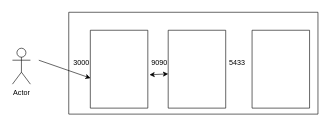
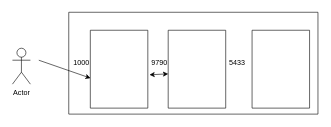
(82, 63) -> (82, 63)
(160, 63) -> (160, 63)
